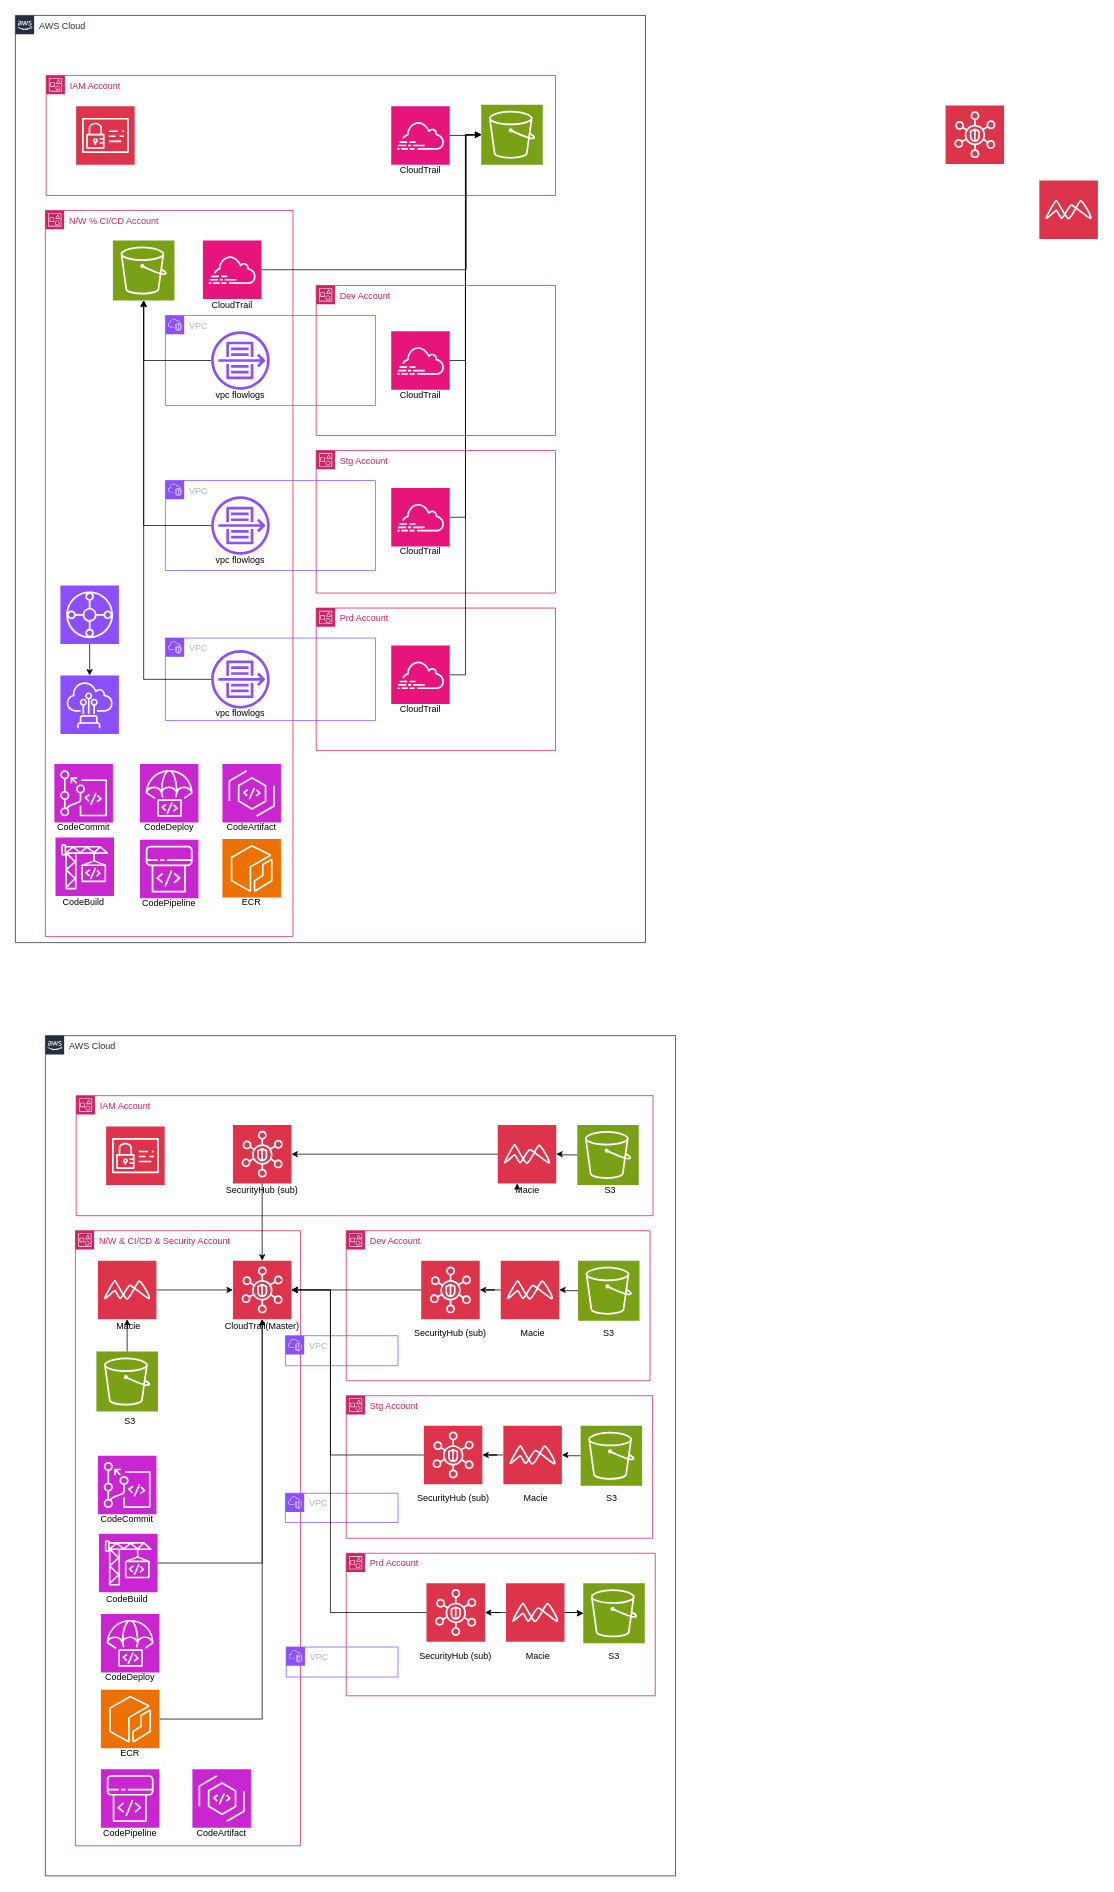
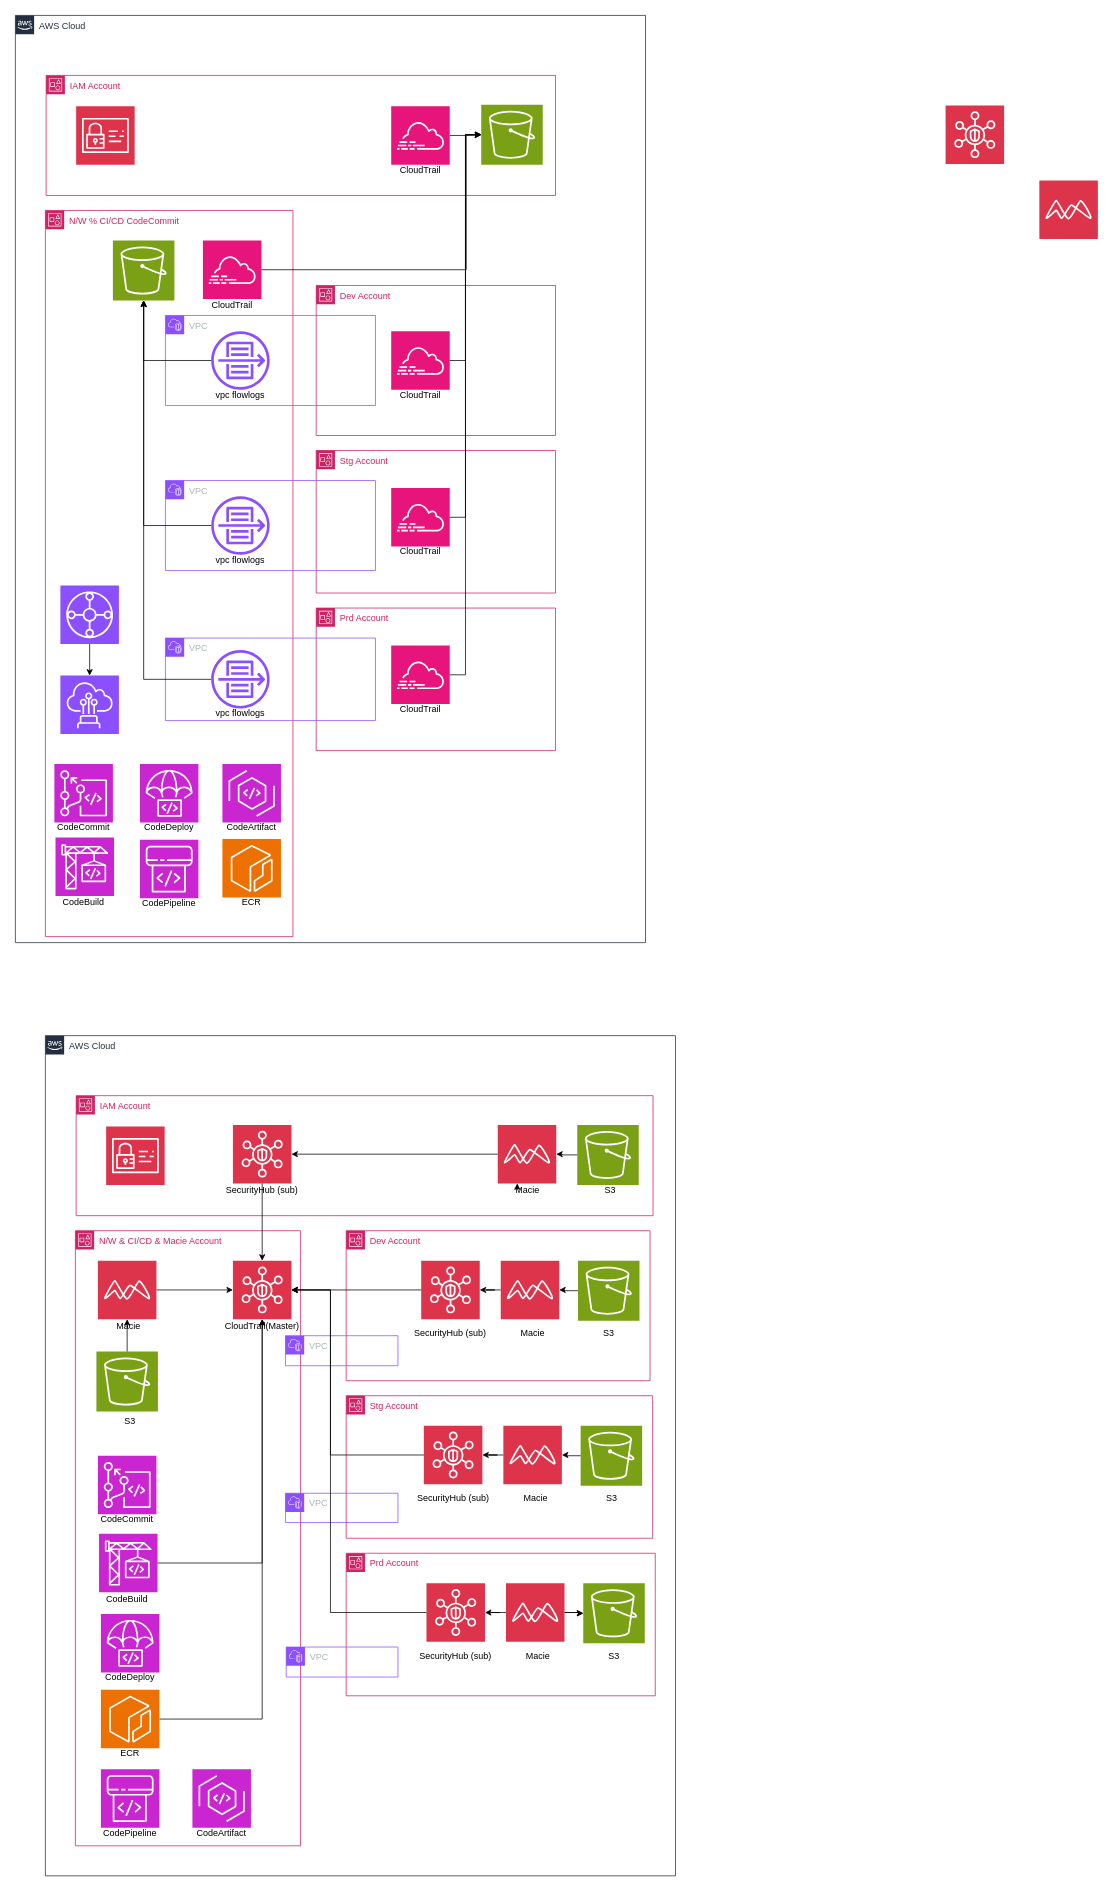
(114, 221) -> (120, 221)
(168, 1241) -> (160, 1241)
